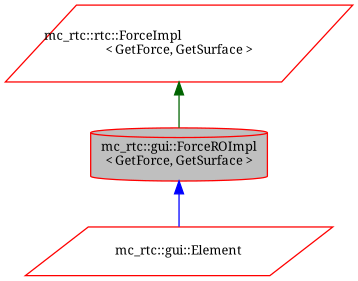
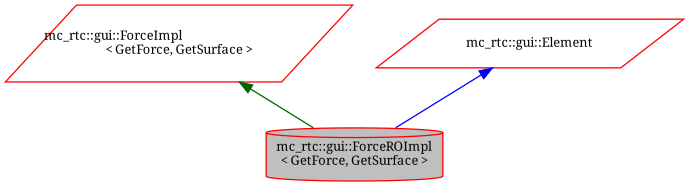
(179, 44) -> (179, 44)
(179, 210) -> (438, 101)
